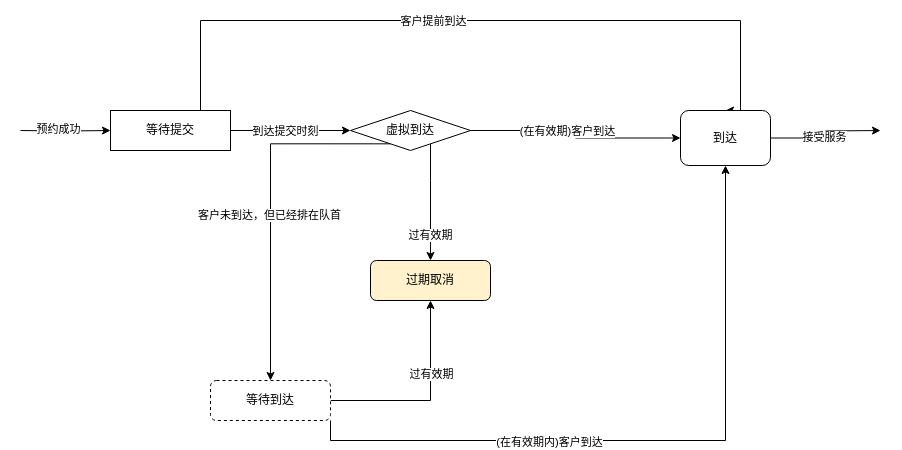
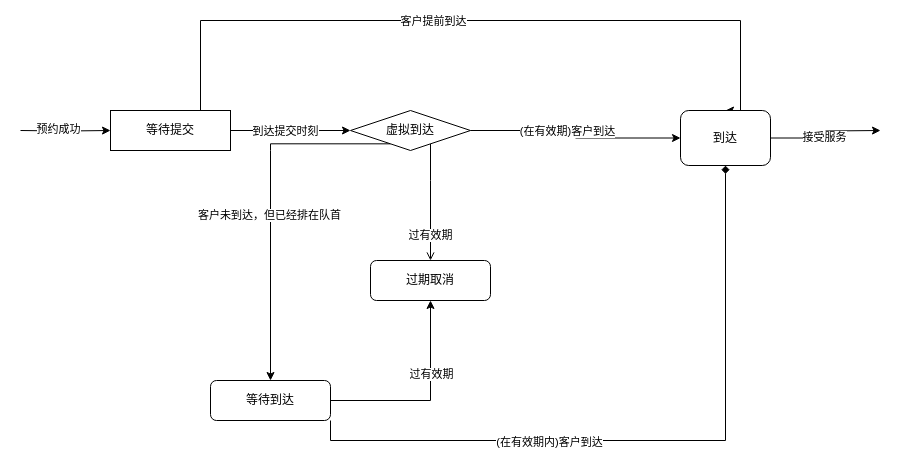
(726, 174) -> (726, 174)
(431, 252) -> (431, 254)
(431, 281) -> (431, 281)
(271, 401) -> (271, 401)
